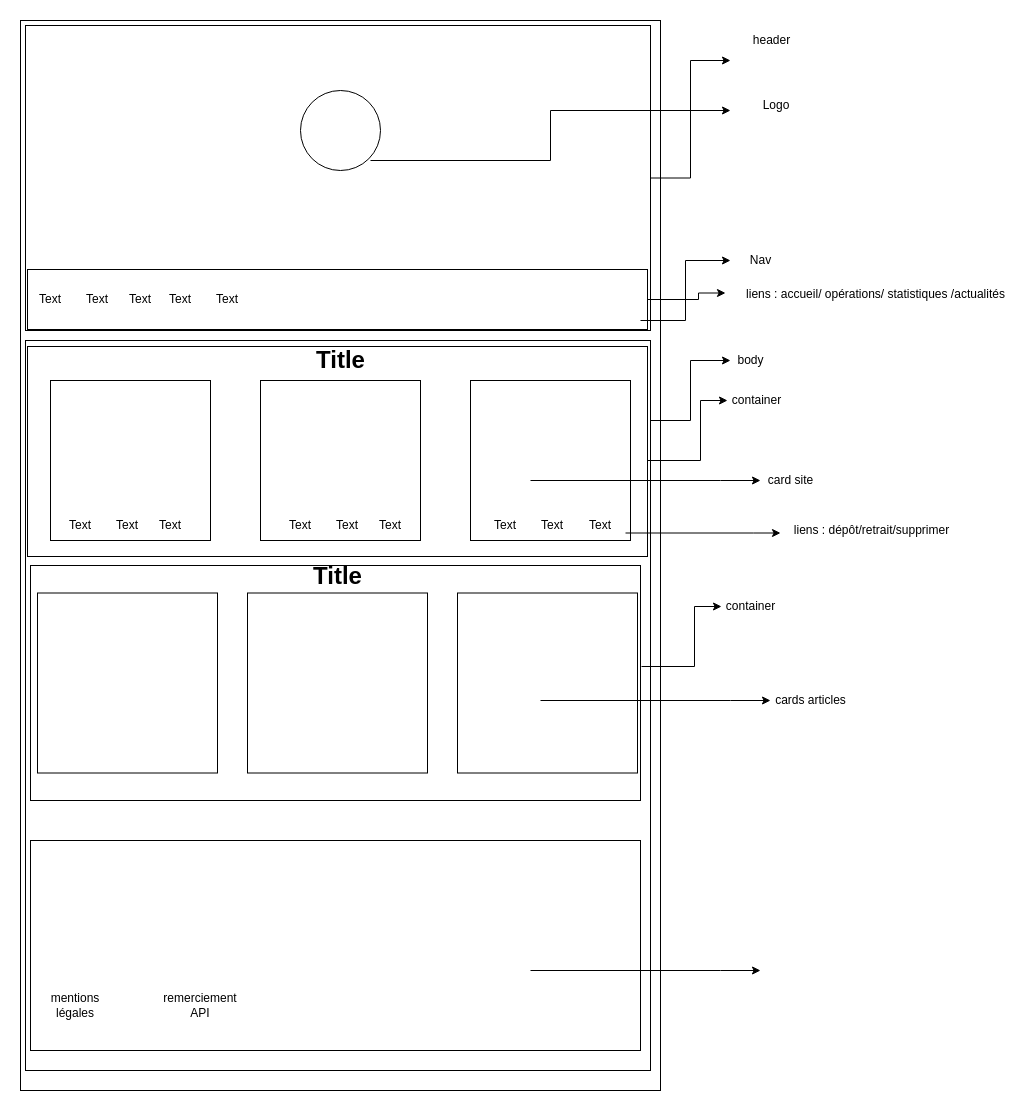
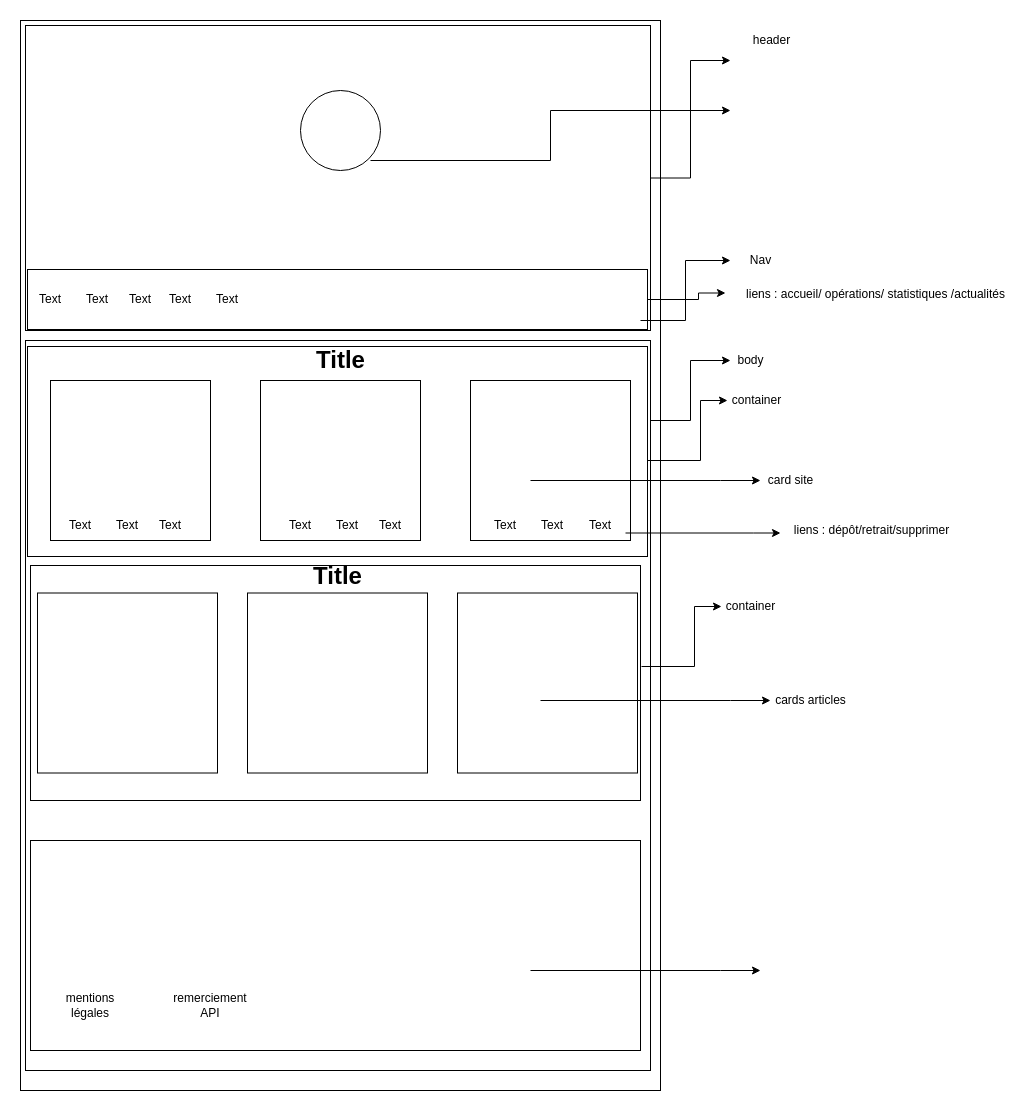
(777, 106) -> none
(76, 1006) -> (91, 1006)
(201, 1006) -> (211, 1006)
